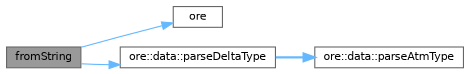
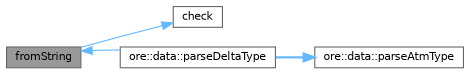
(198, 17) -> (198, 17)
(95, 64) -> (106, 50)
